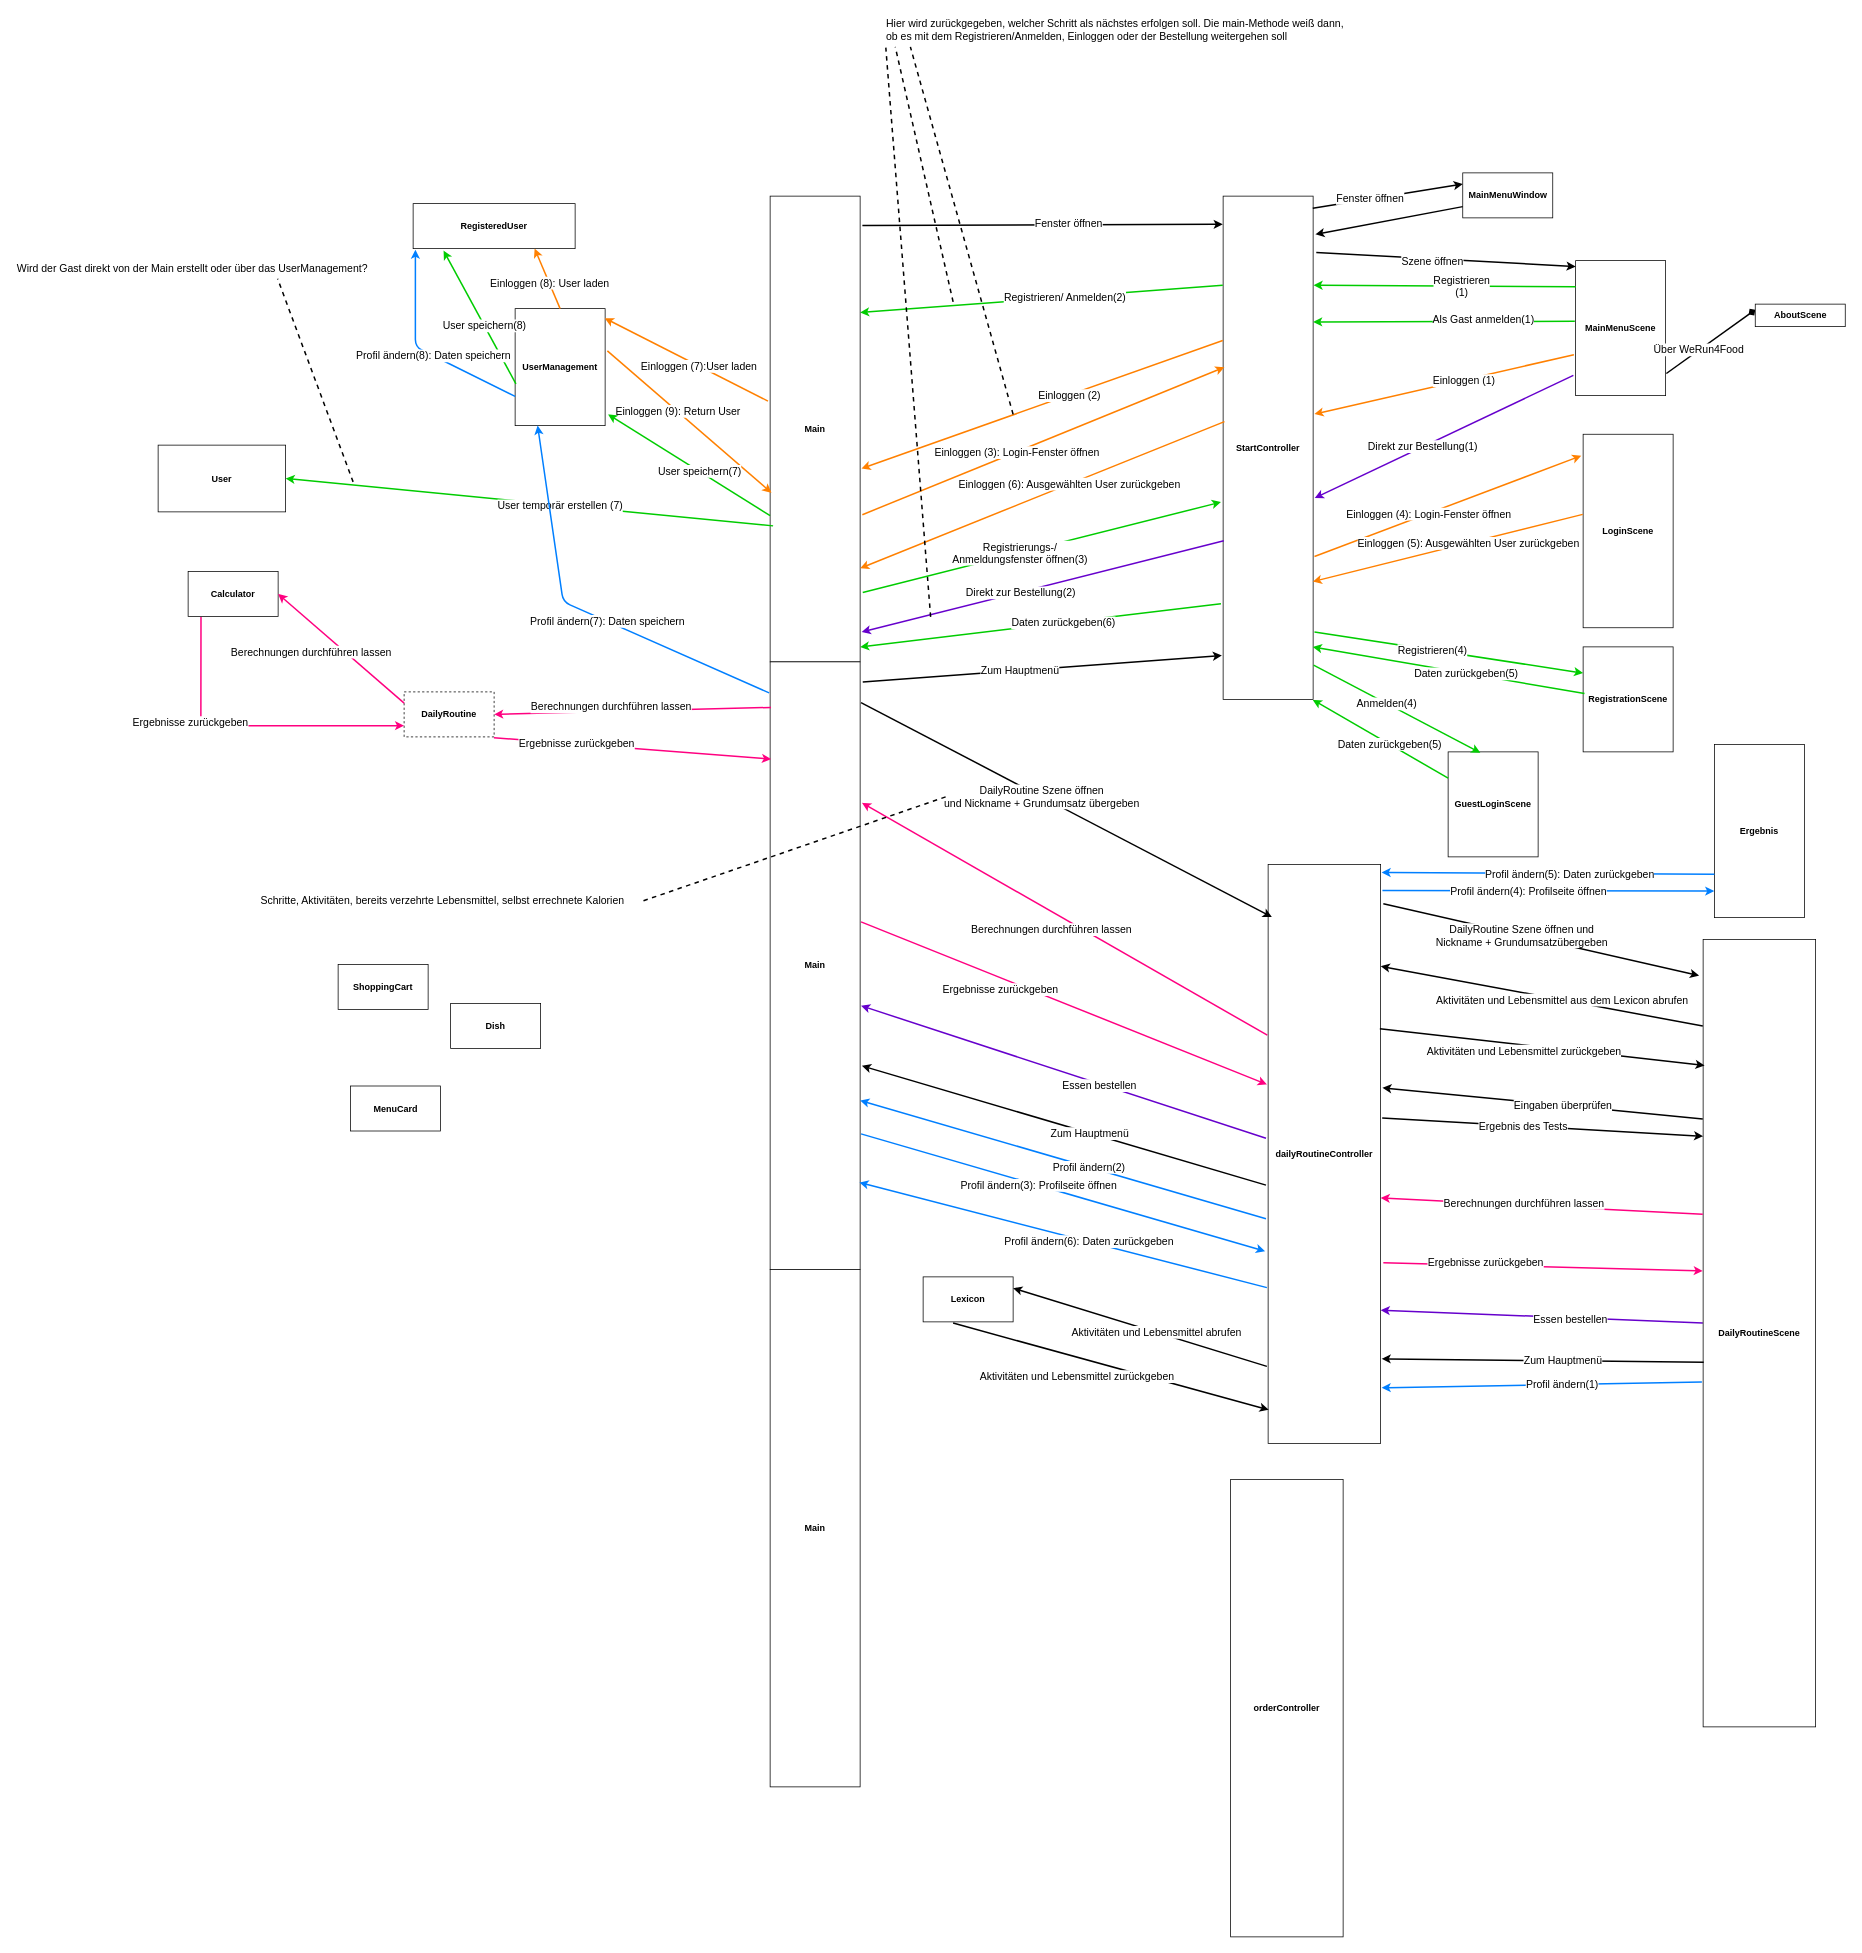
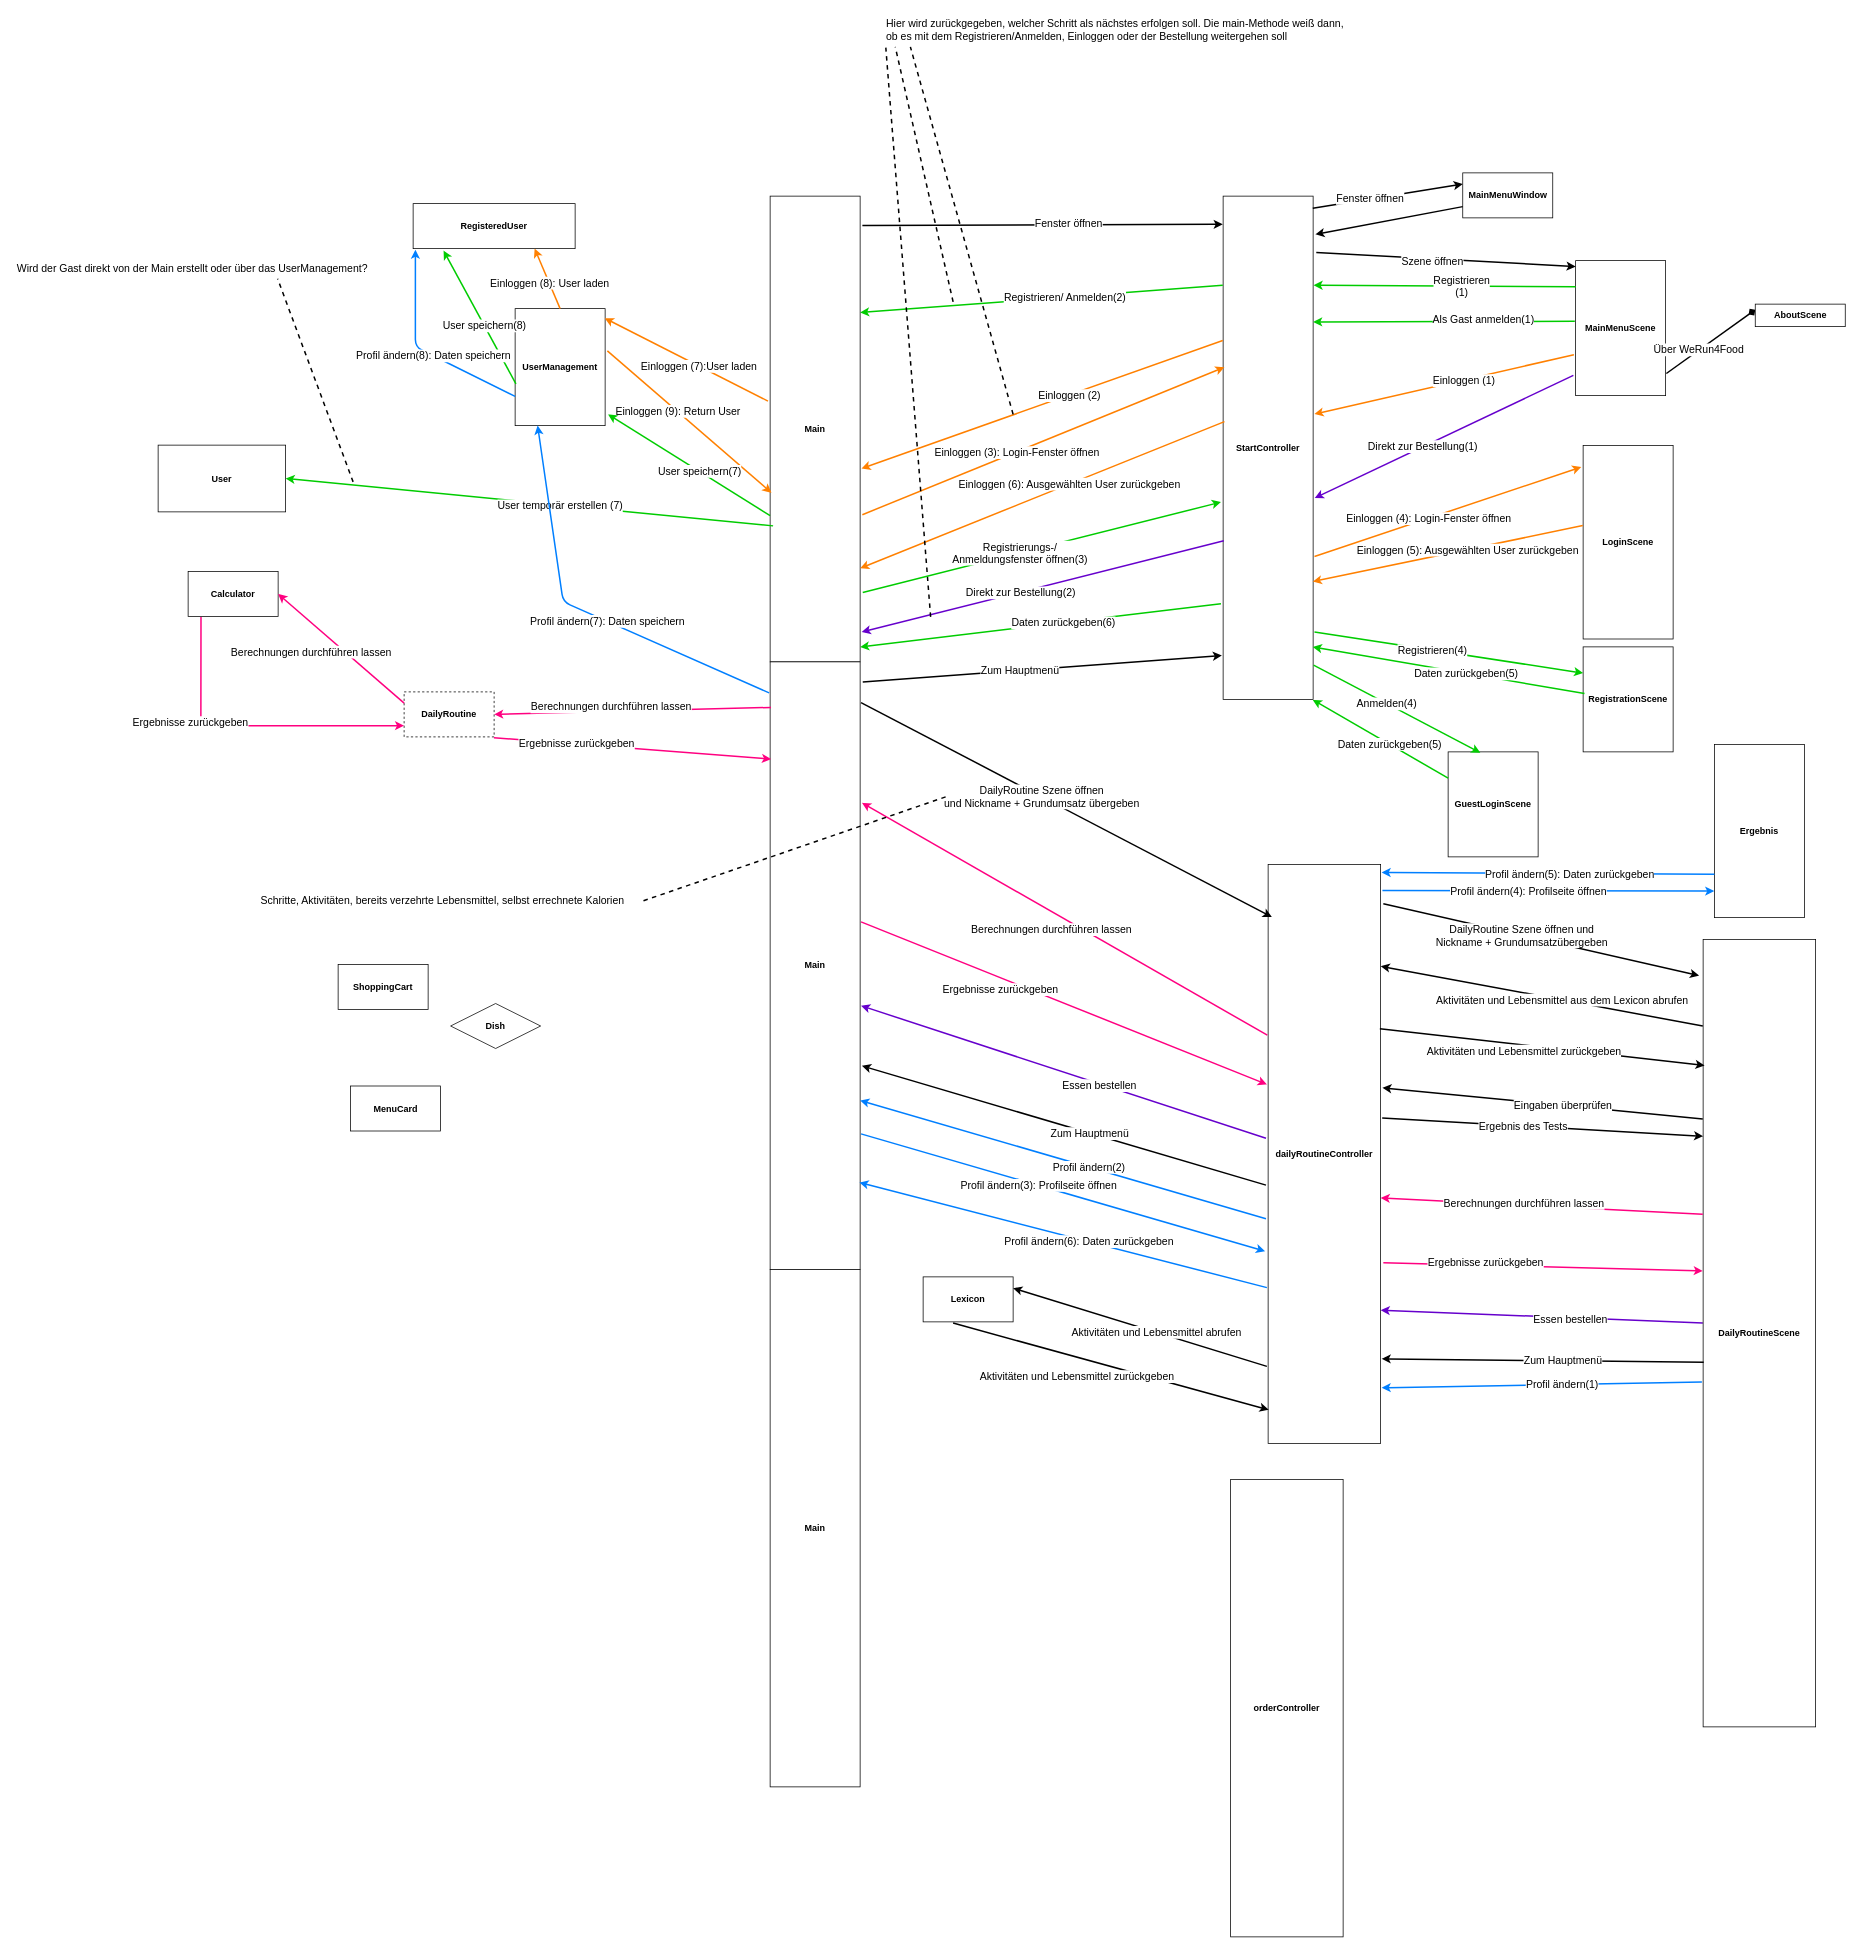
(1628, 531) -> (1628, 542)
(495, 1026) -> (495, 1026)
